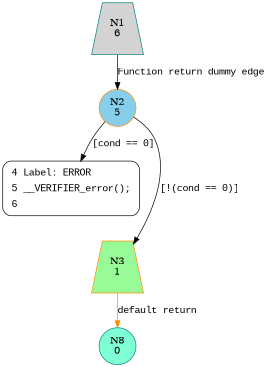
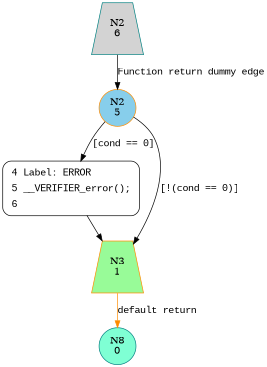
(118, 29) -> (118, 29)
none -> (93, 225)
